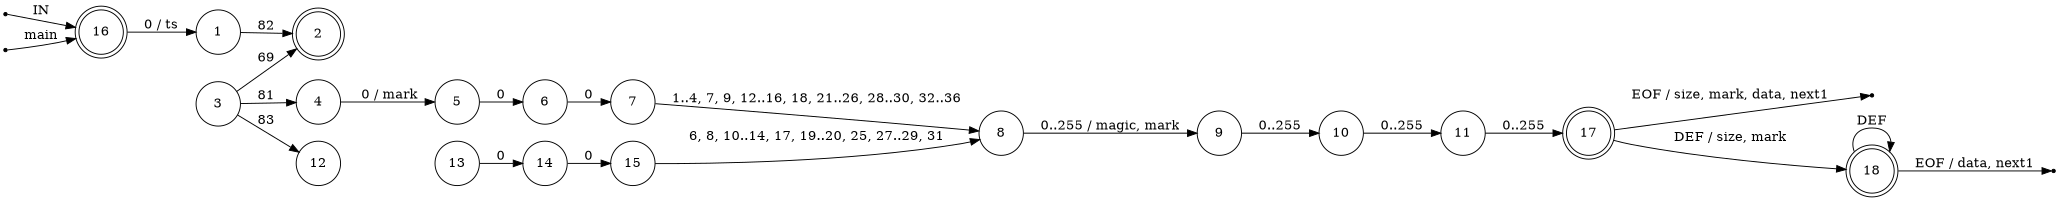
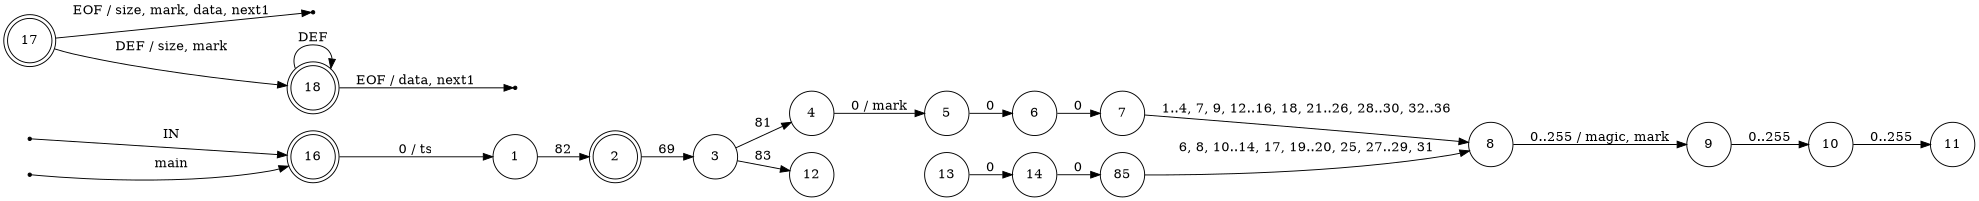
(263, 73) -> (662, 157)
(1519, 133) -> none
(633, 163) -> (1122, 175)
